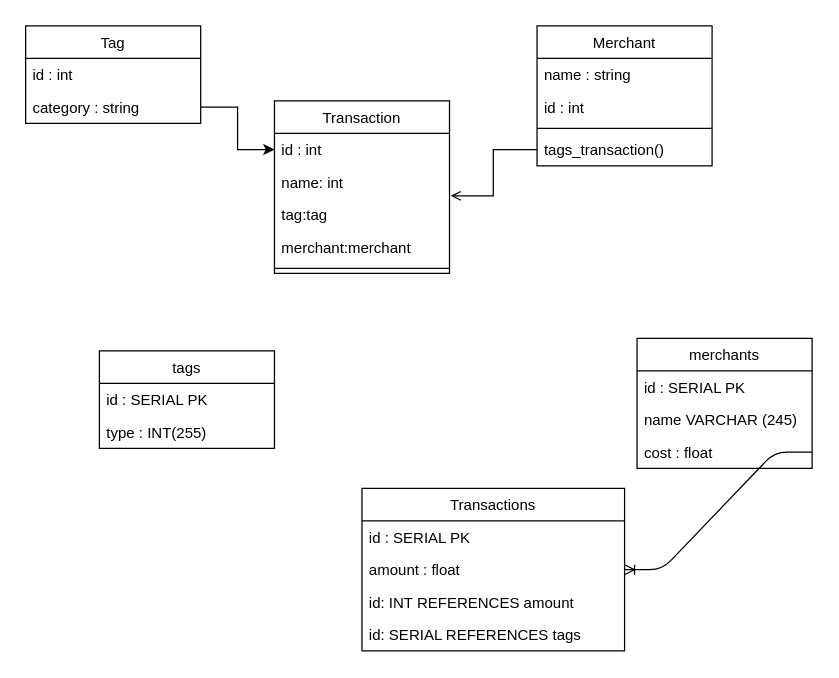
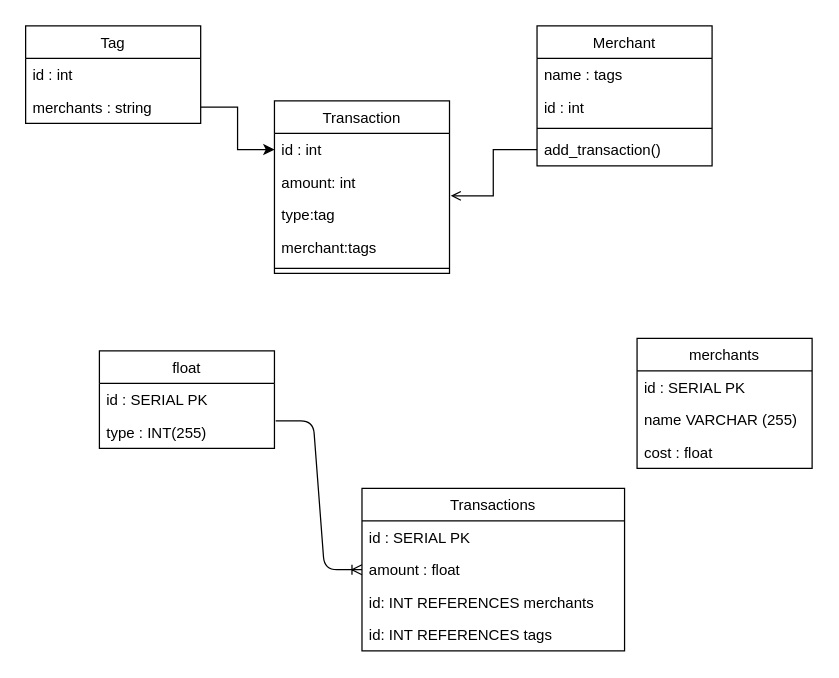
(591, 75) -> (584, 75)
(96, 108) -> (100, 108)
(617, 150) -> (613, 150)
(313, 183) -> (322, 183)
(309, 215) -> (313, 215)
(351, 248) -> (334, 248)
(186, 368) -> (186, 368)
(715, 420) -> (715, 420)
none -> (319, 495)
(718, 510) -> none
(464, 603) -> (477, 603)
(468, 635) -> (456, 635)
